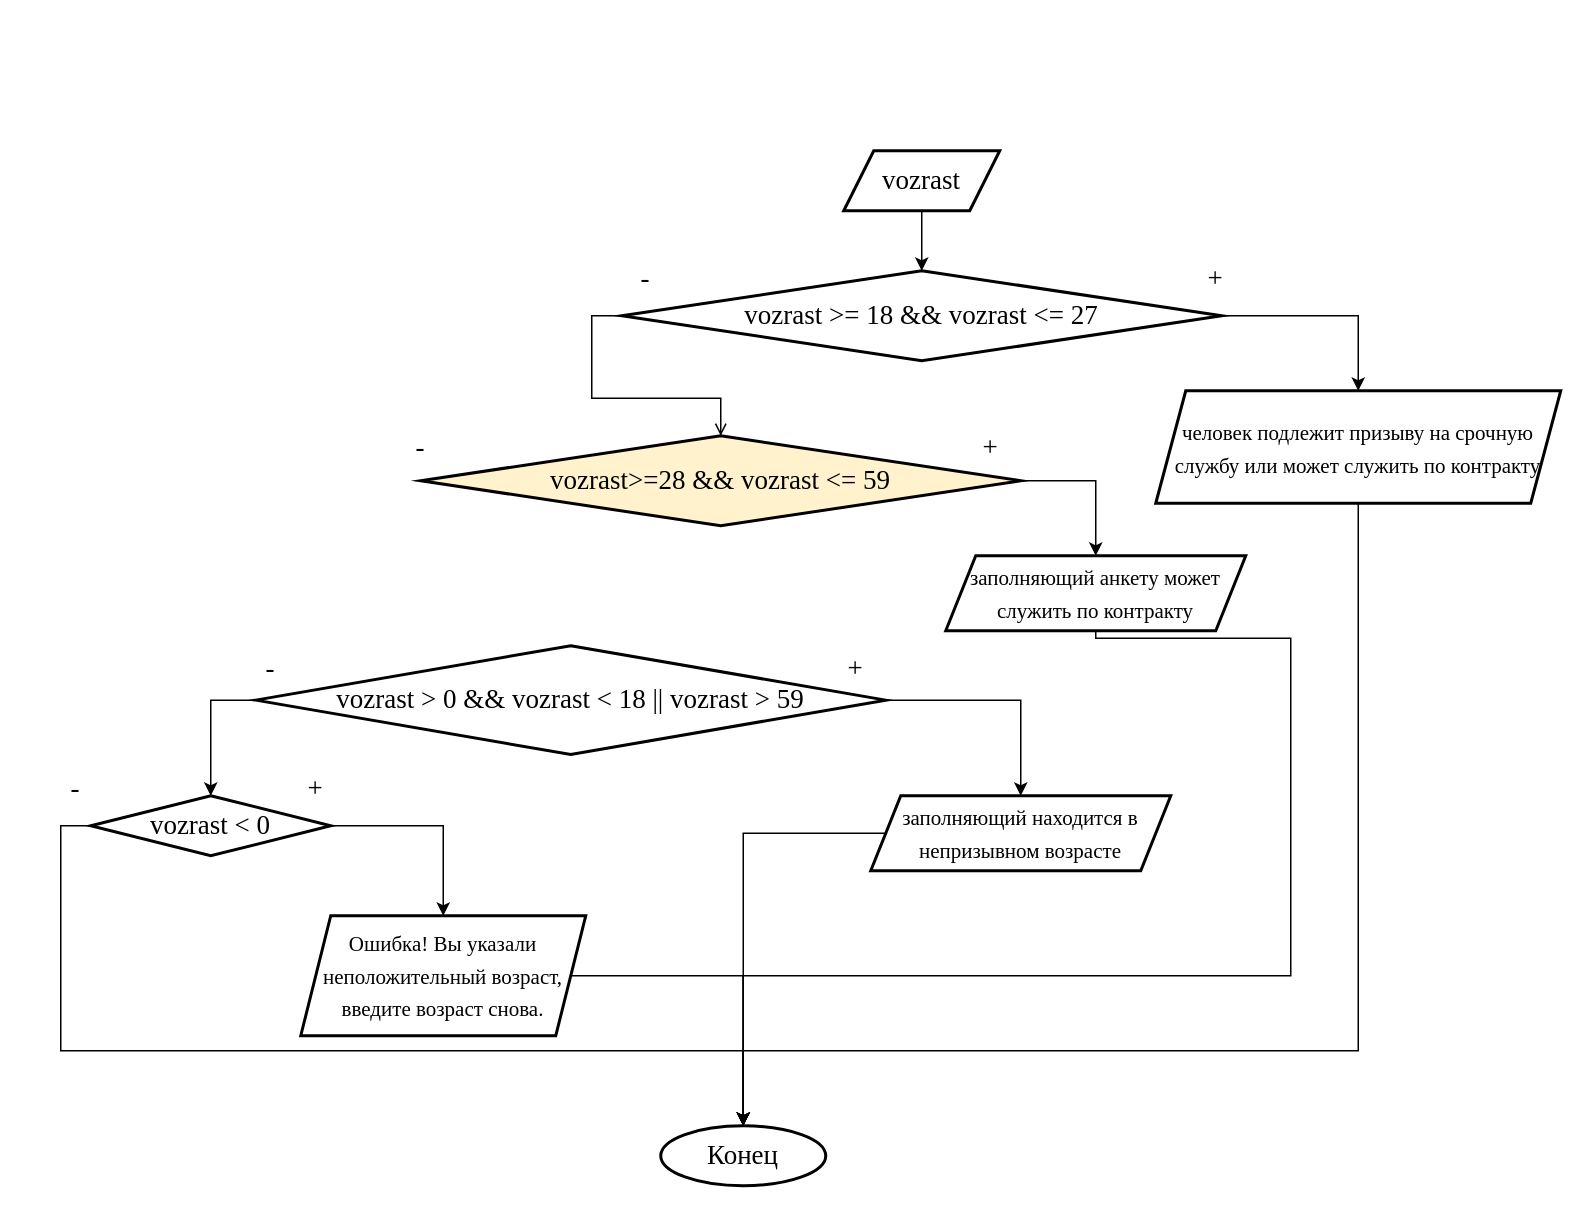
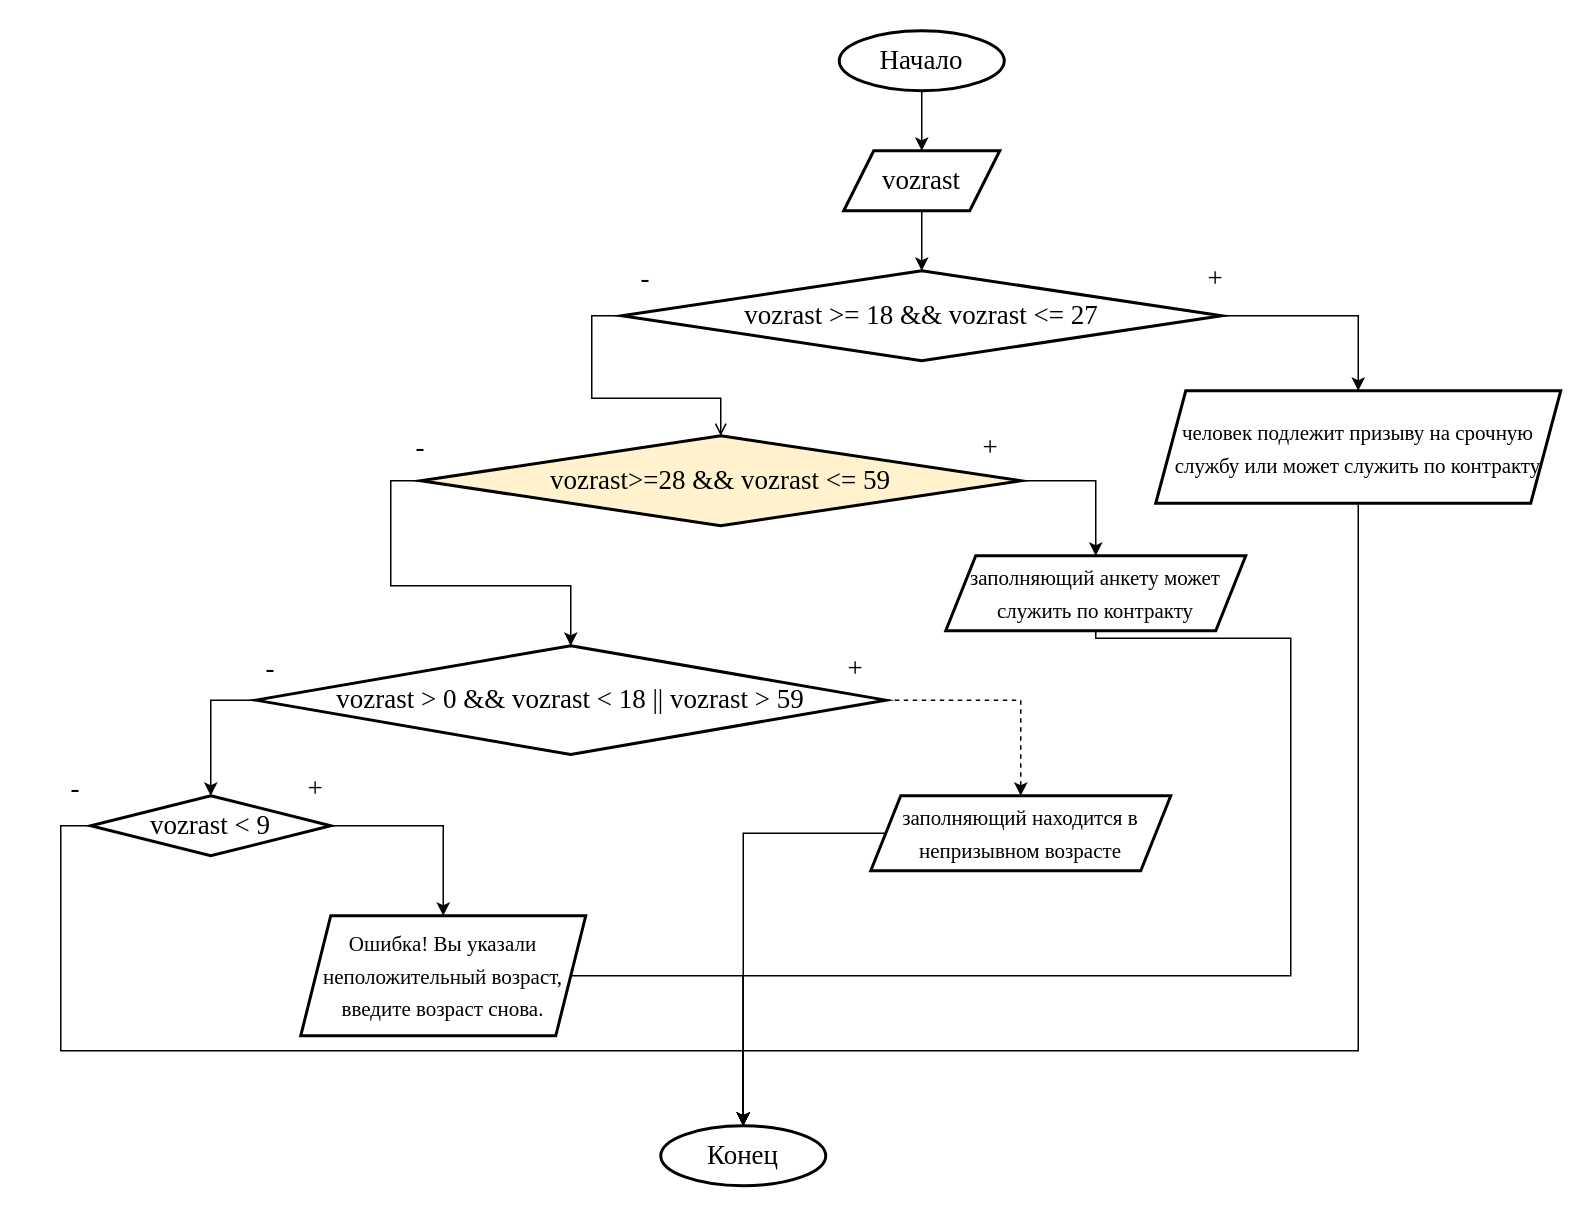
none -> (922, 61)
none -> (922, 116)
none -> (442, 586)
(996, 700) -> (996, 700)
(211, 826) -> (211, 826)
